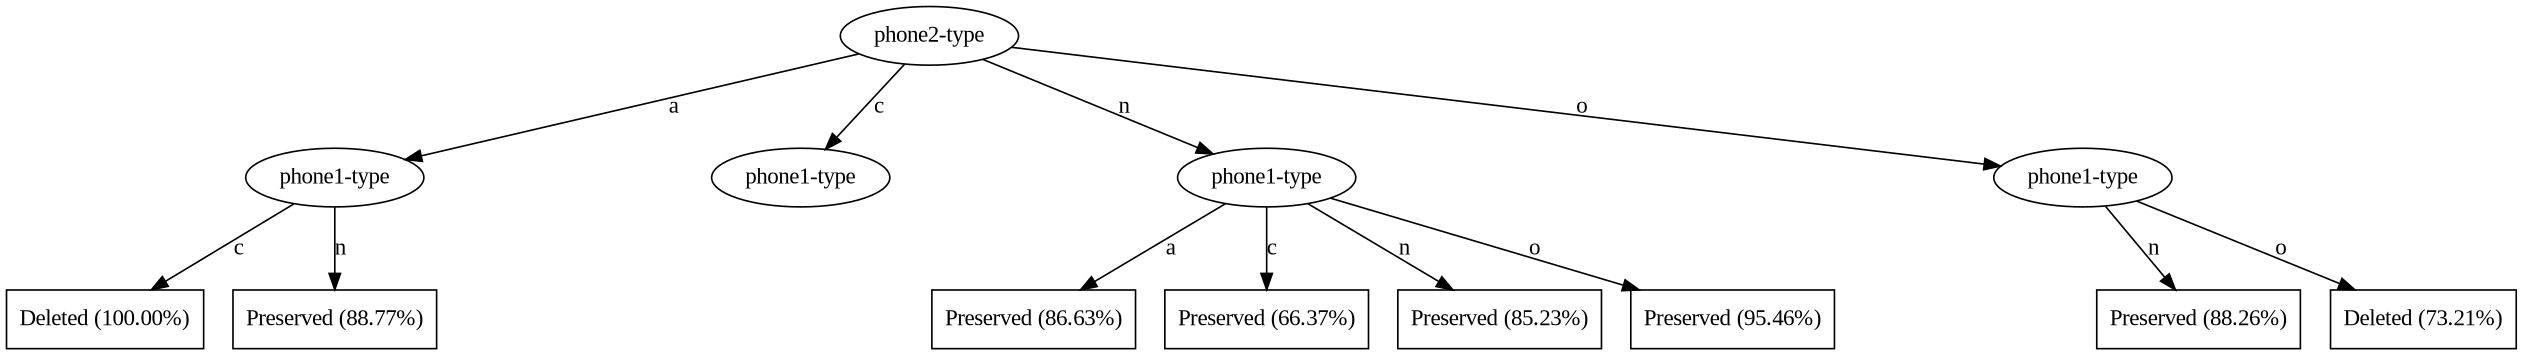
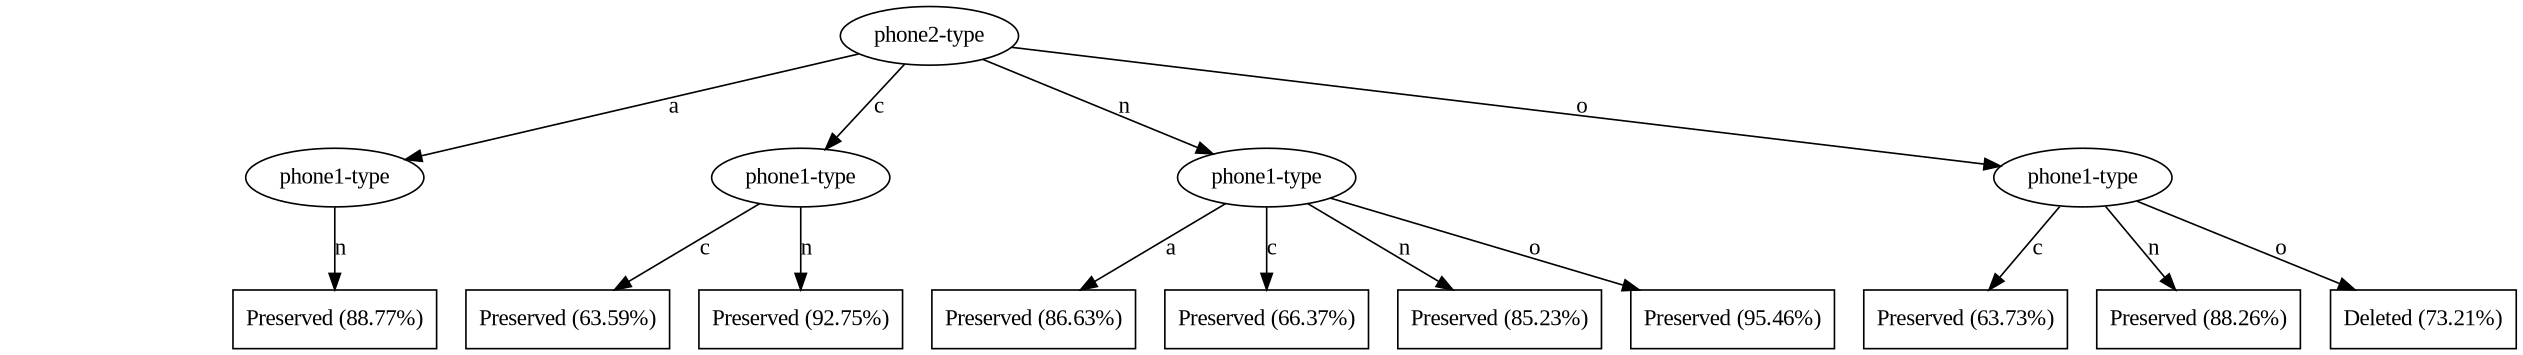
(105, 319) -> none
none -> (568, 319)
none -> (801, 319)
none -> (1966, 319)
